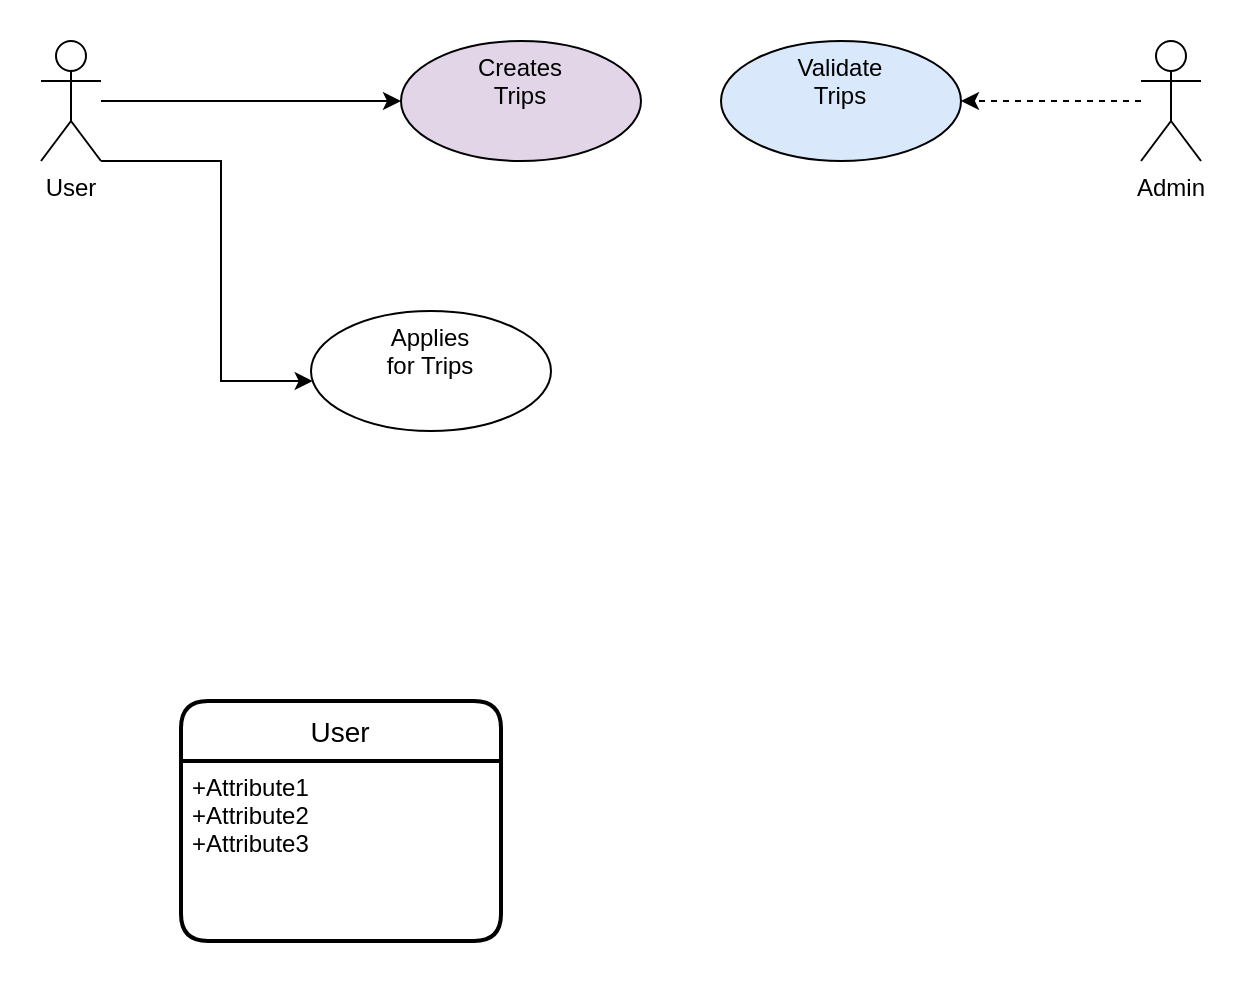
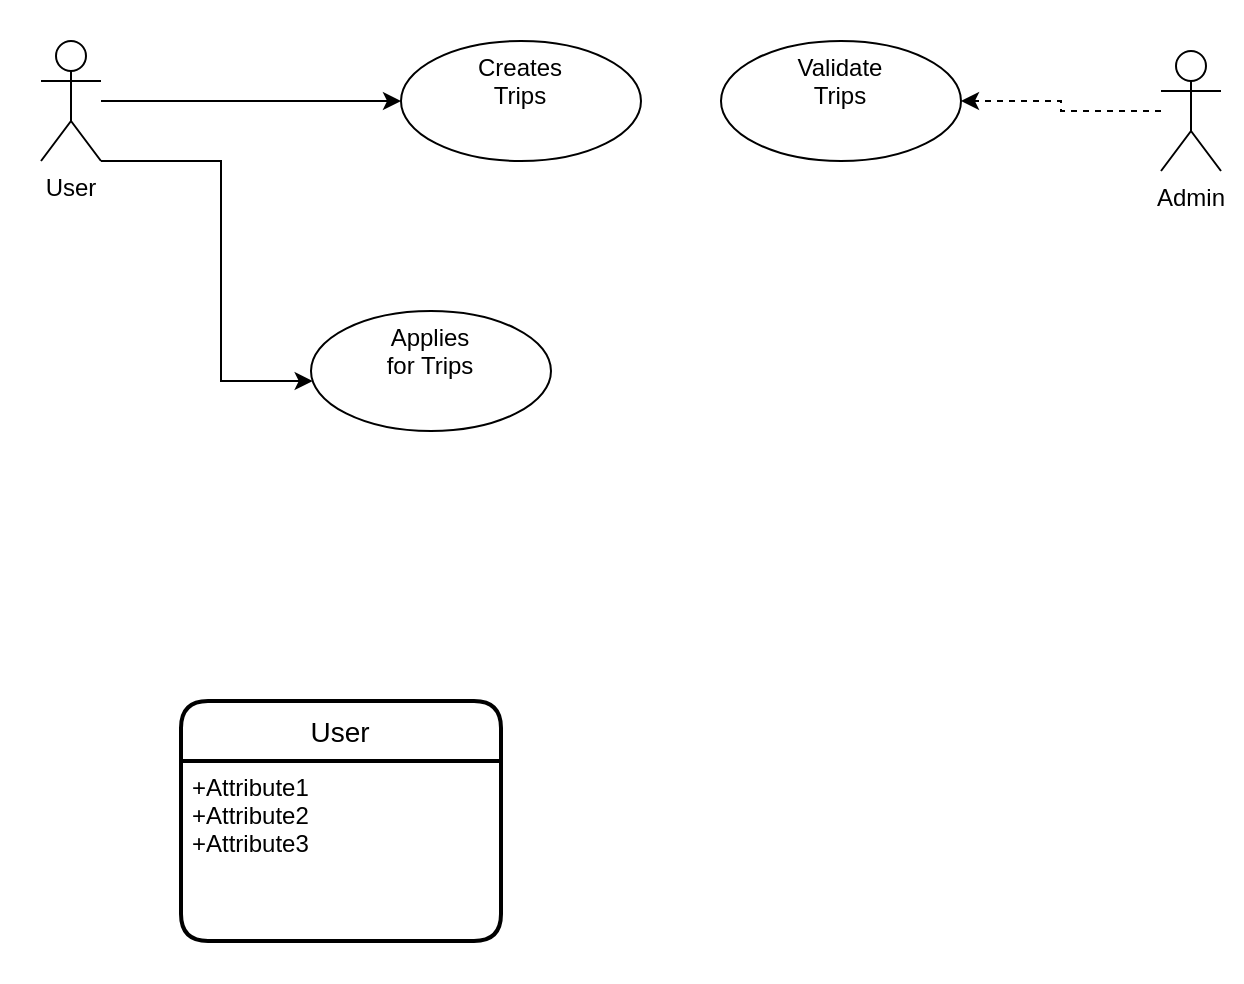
(521, 101) -> (521, 101)
(841, 101) -> (841, 101)
(1171, 101) -> (1191, 111)
